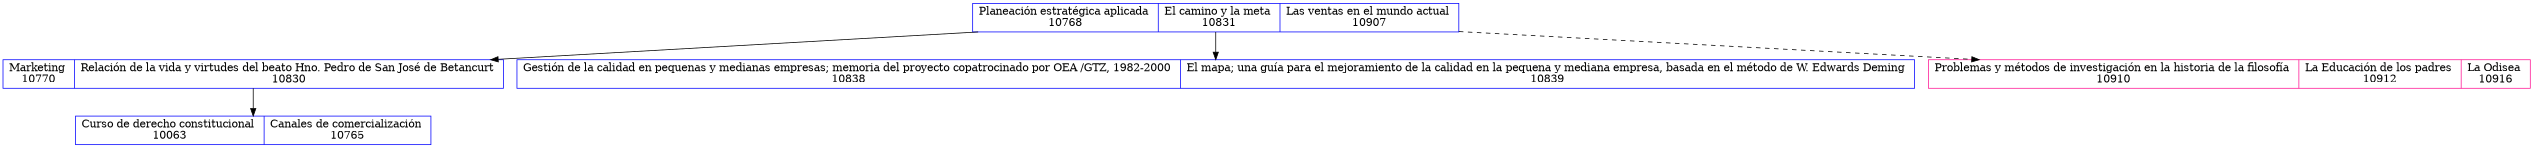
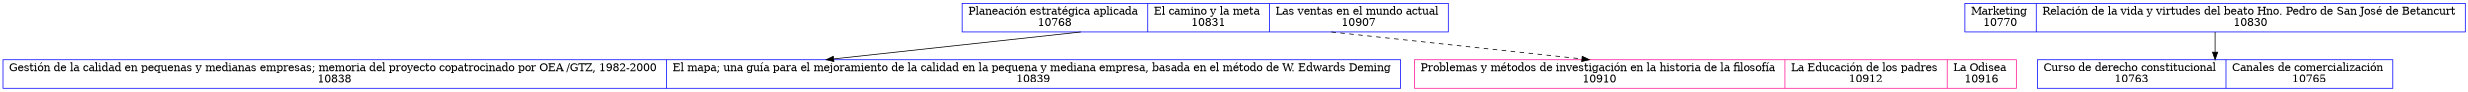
(738, 46) -> none
(170, 136) -> (2132, 79)
